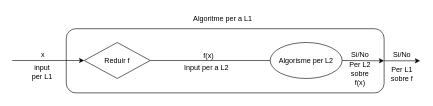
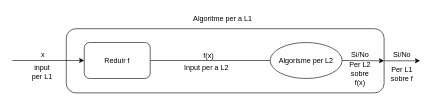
(117, 60) -> (117, 60)
